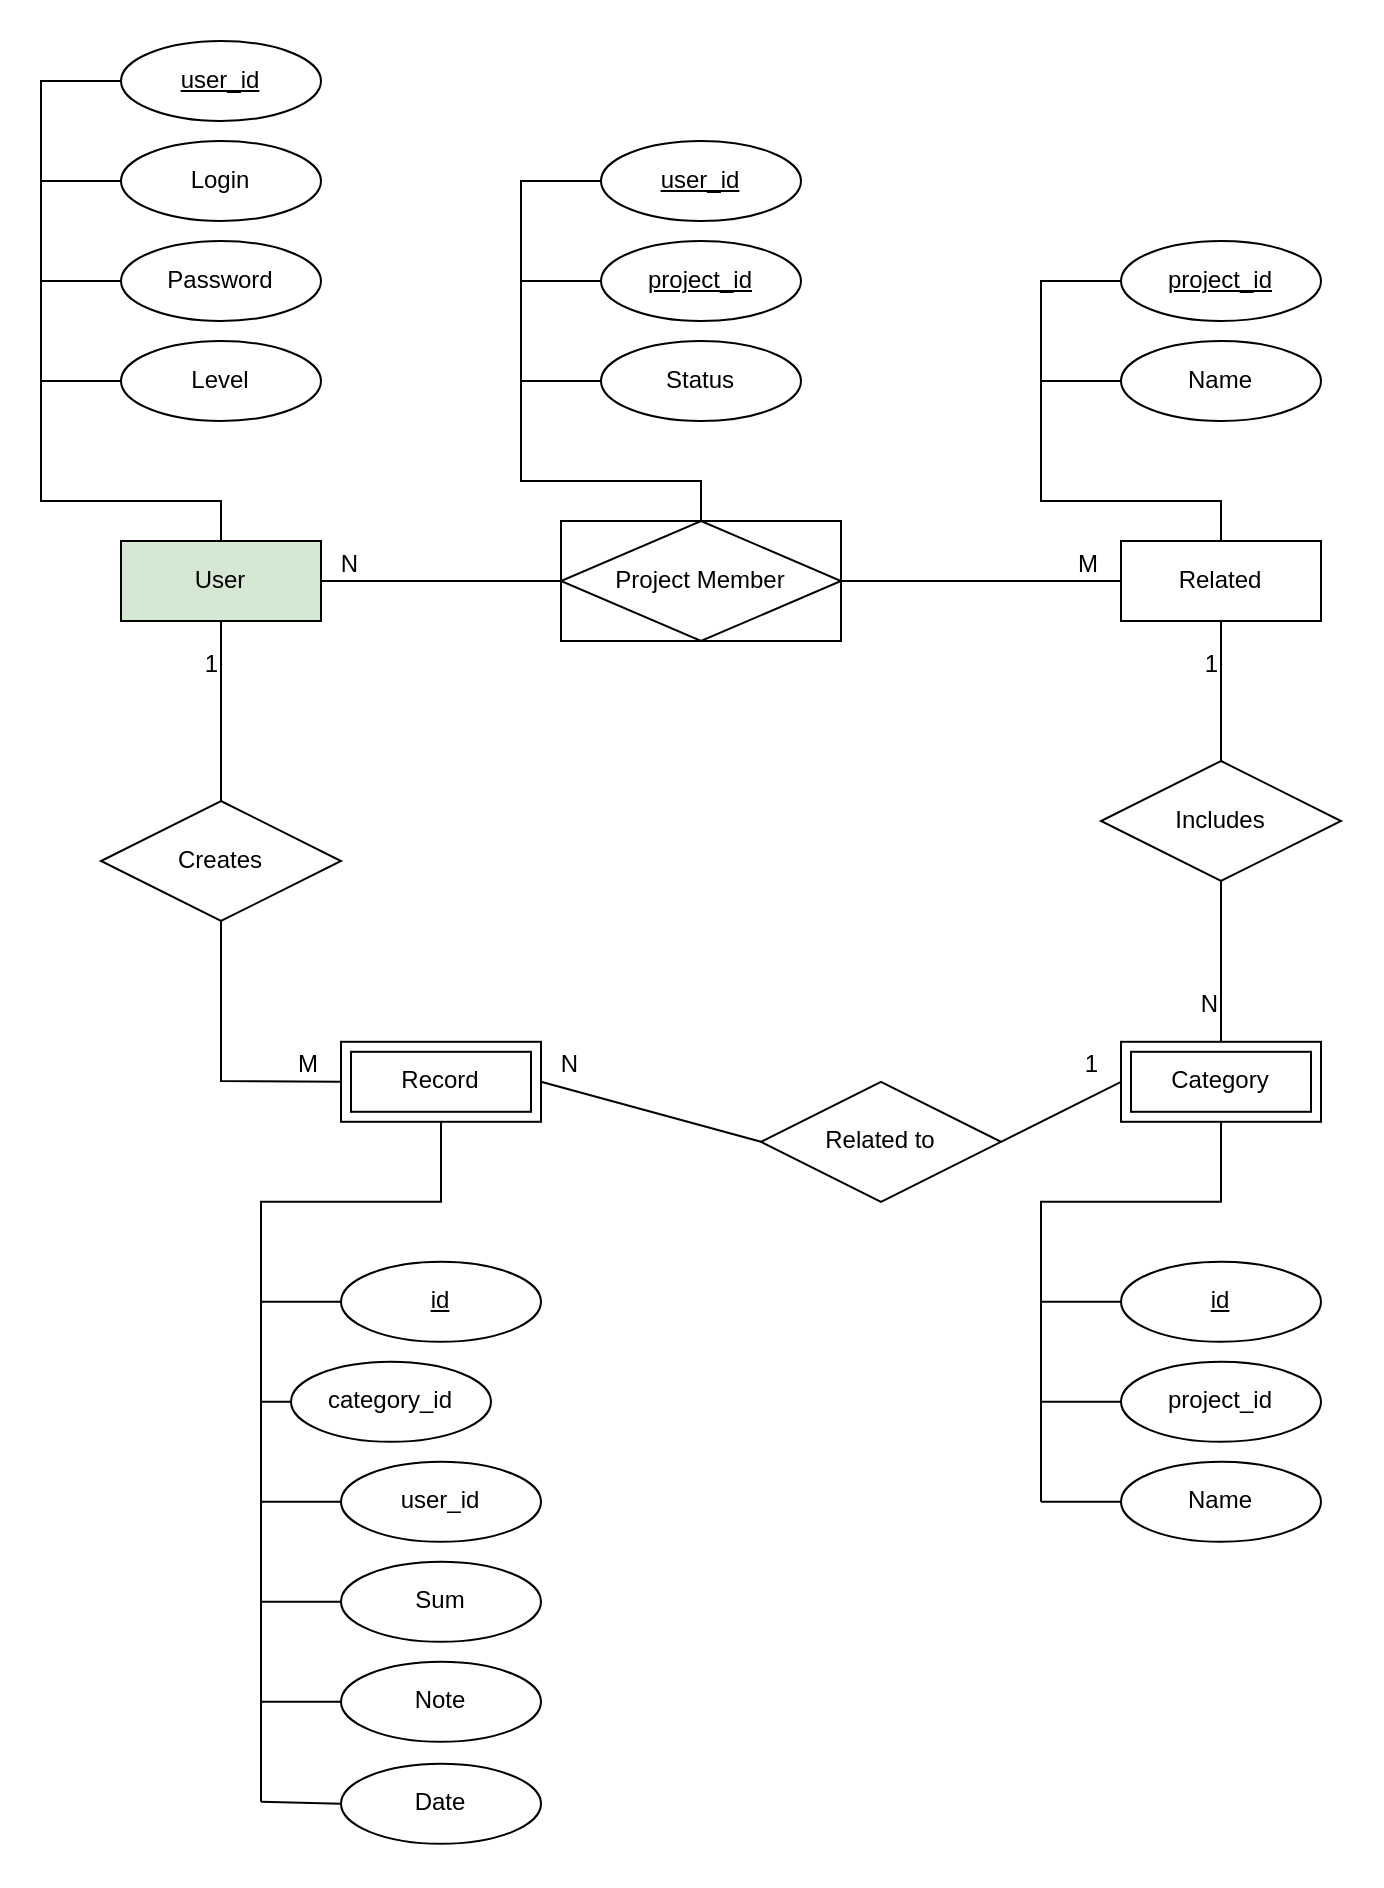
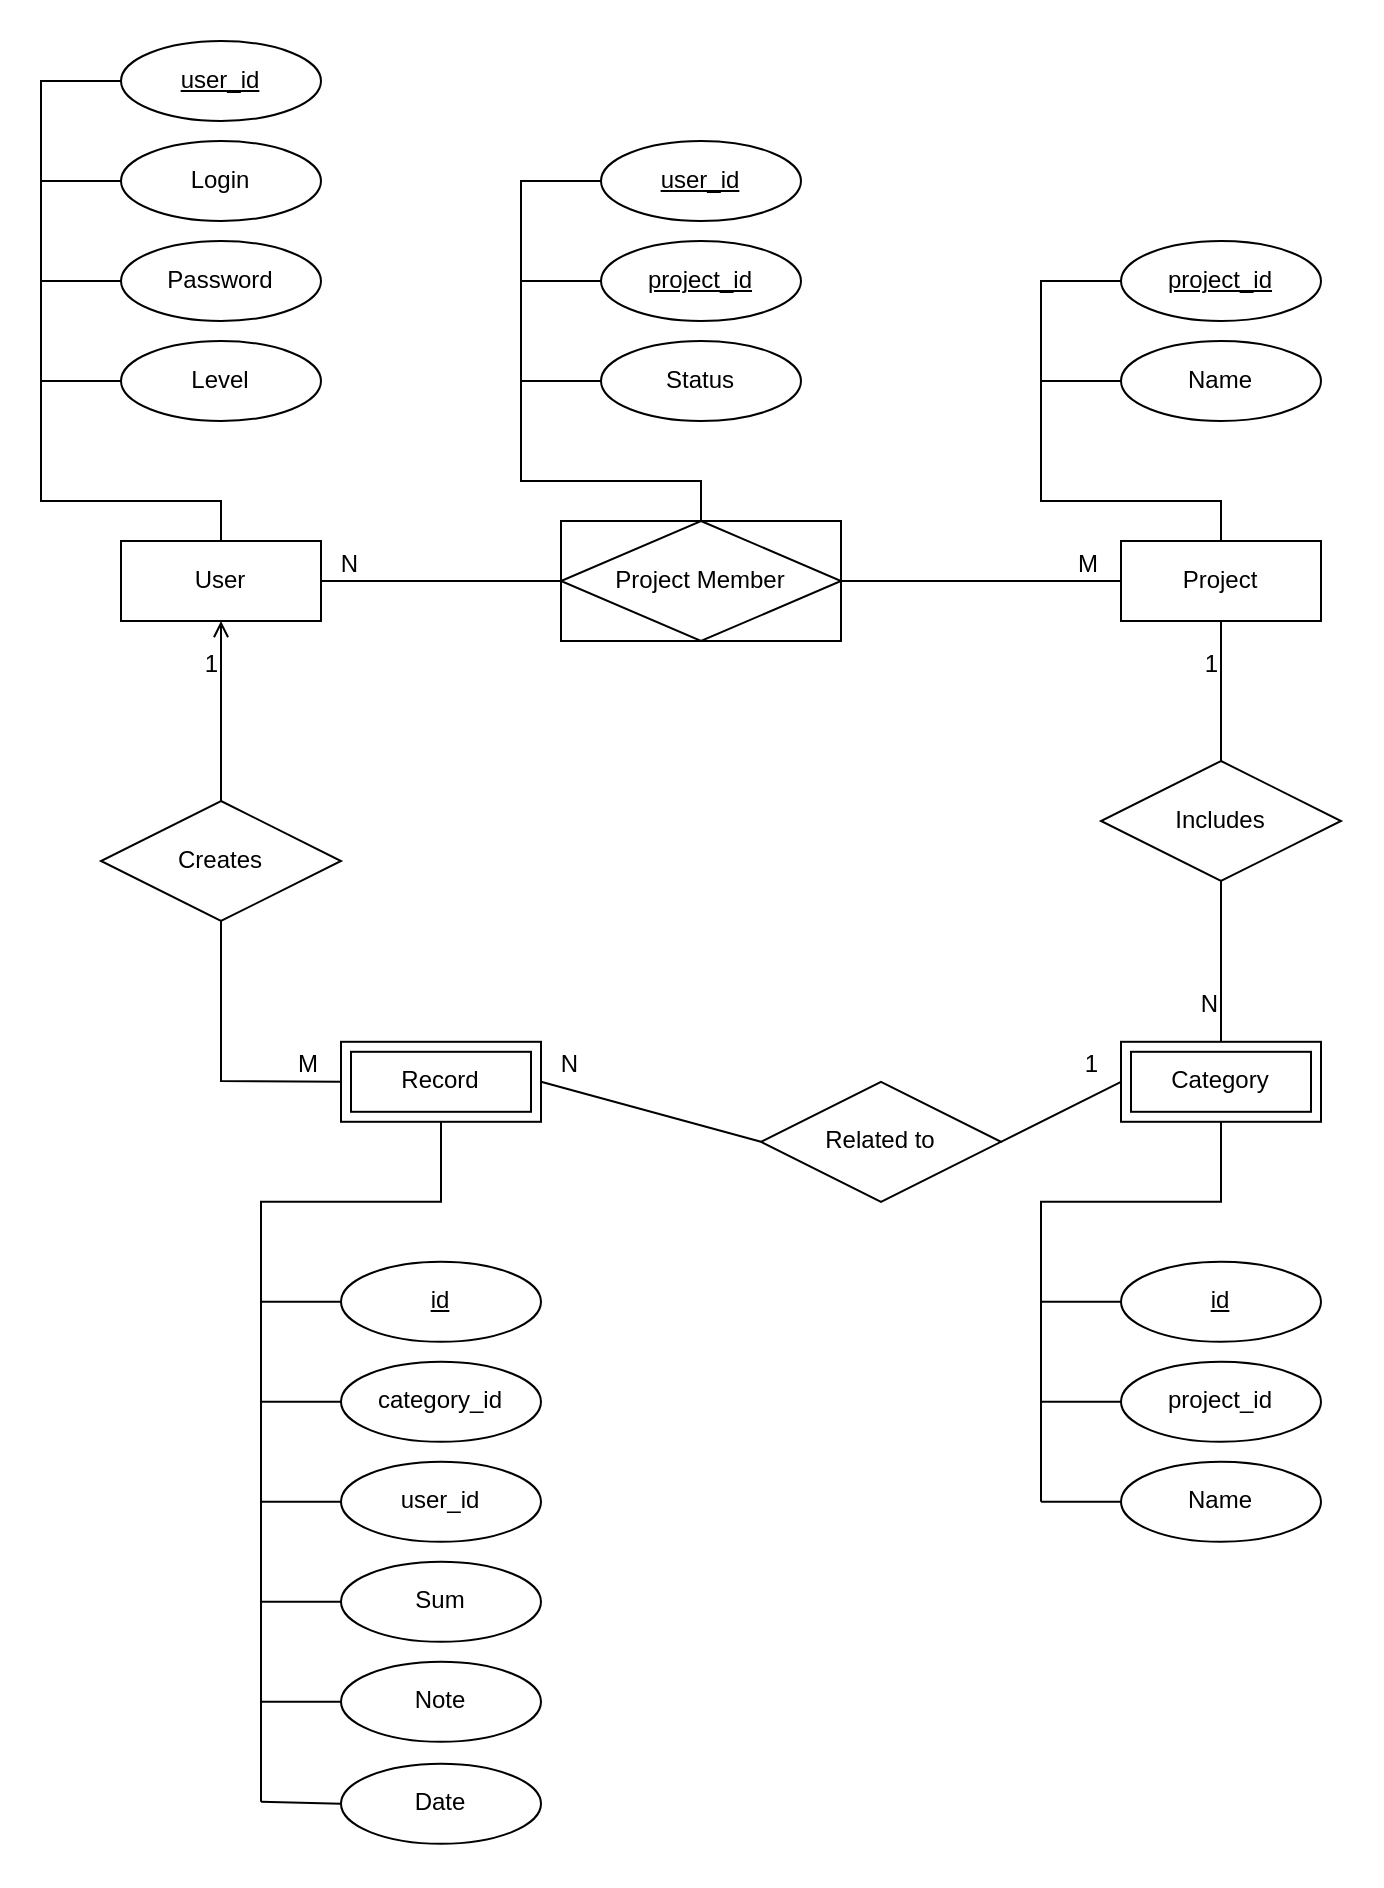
(221, 581) -> (221, 581)
(1221, 581) -> (1221, 581)
(221, 627) -> (221, 628)
(391, 1402) -> (441, 1402)
